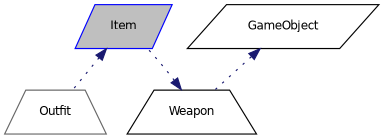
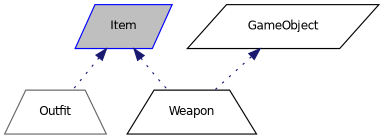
(161, 64) -> (154, 74)
